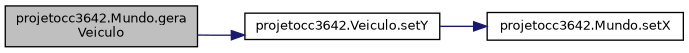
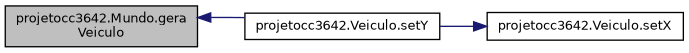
(585, 26) -> (585, 26)
(214, 35) -> (228, 17)
